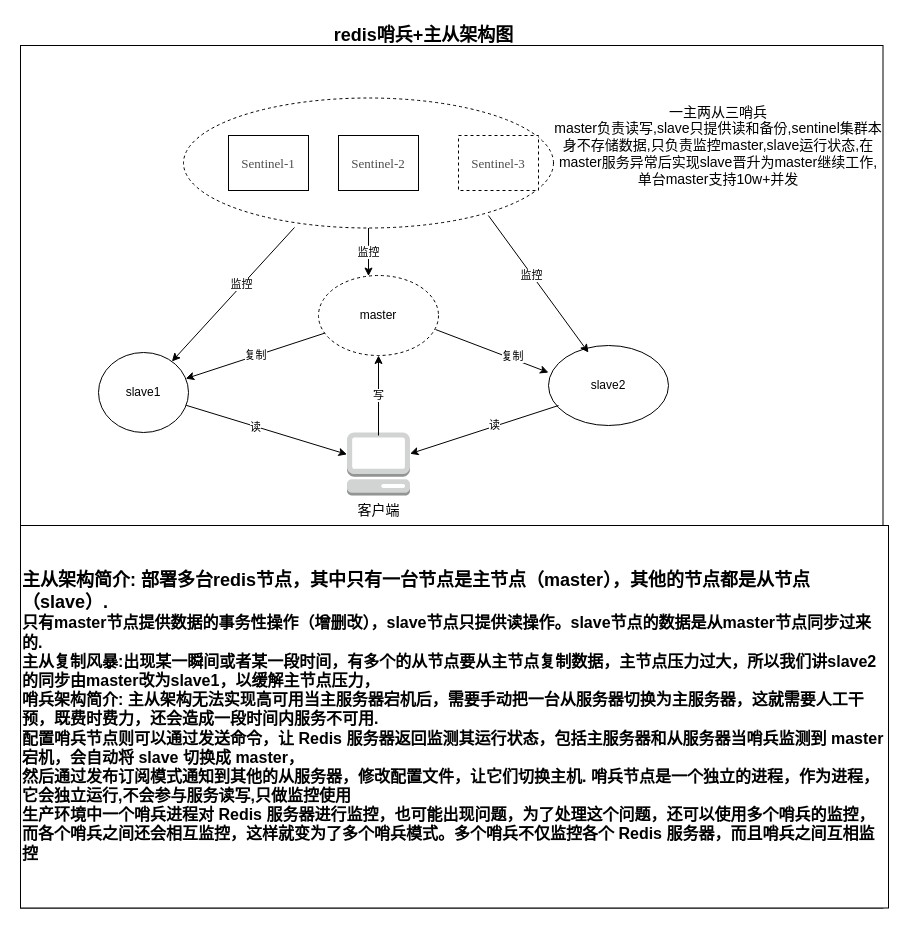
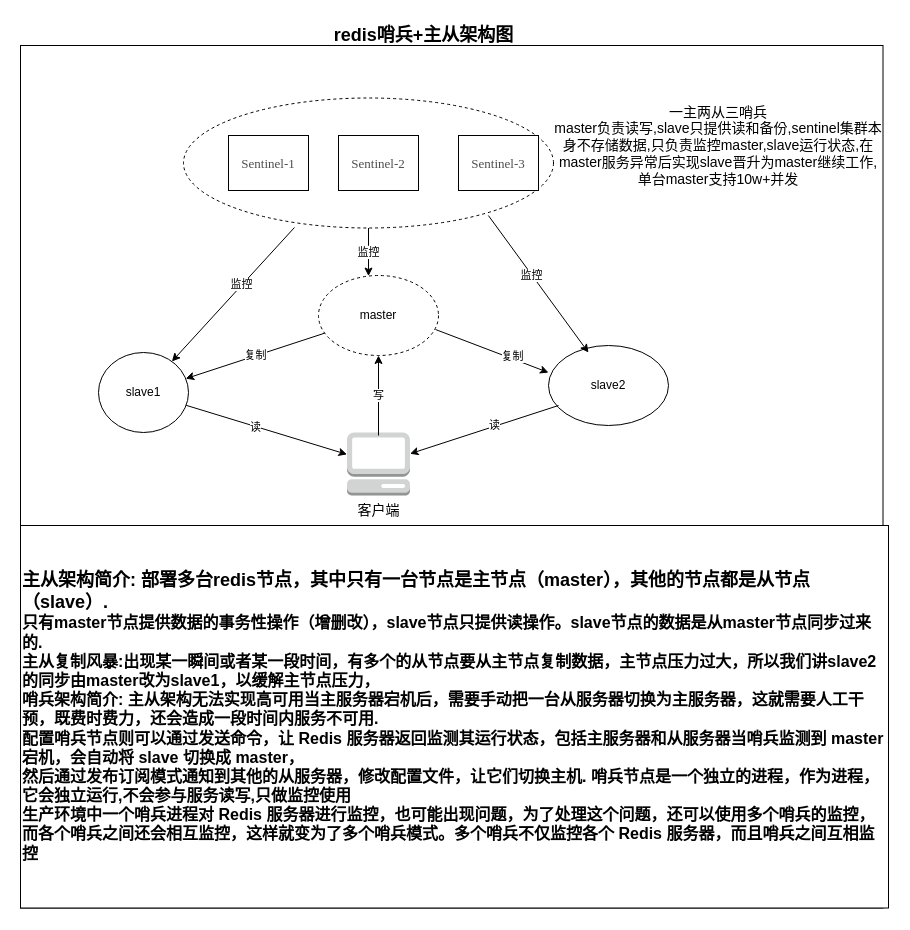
(499, 163) -> (499, 163)
